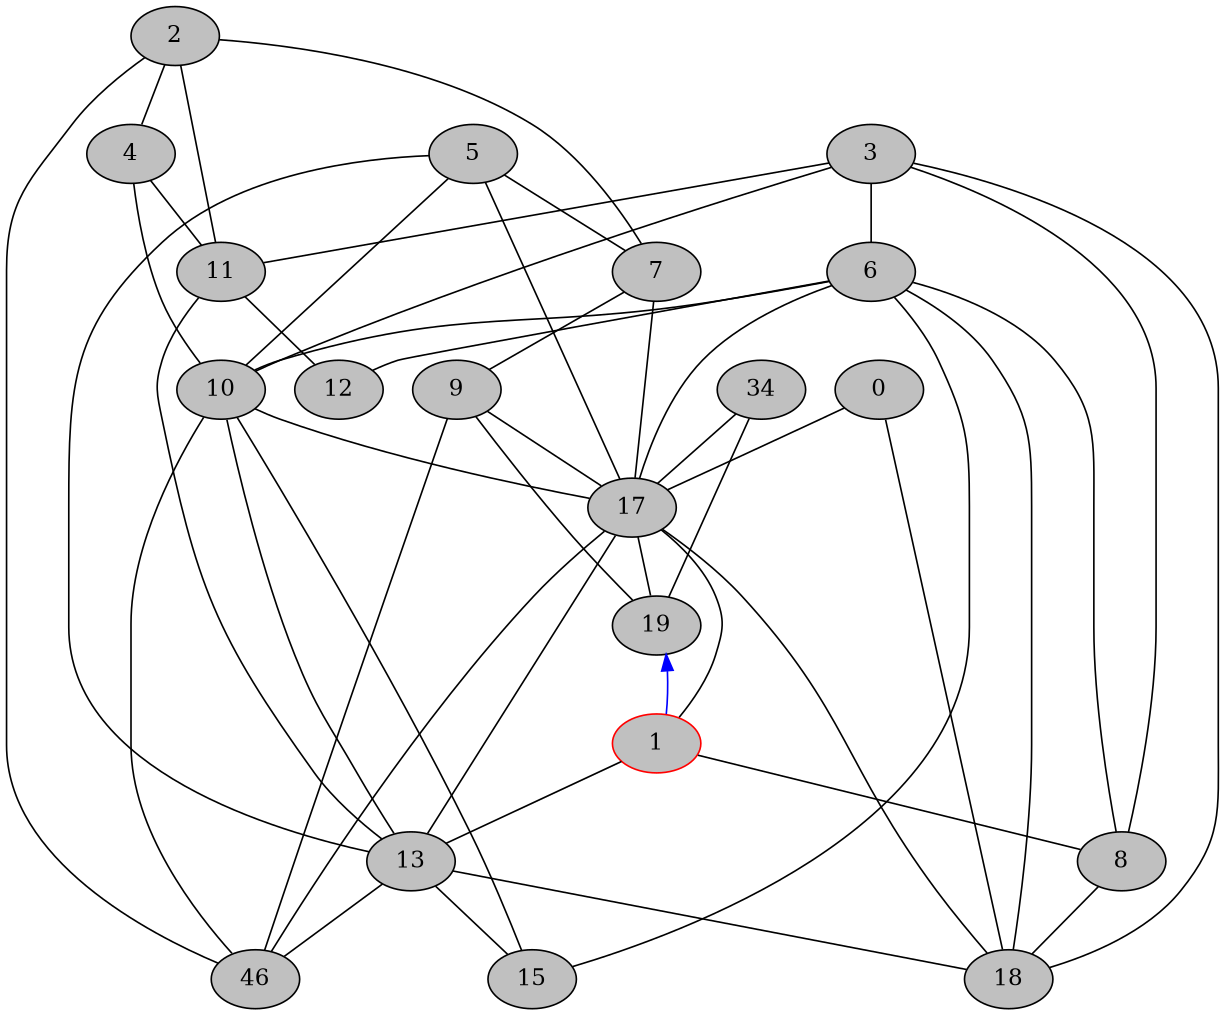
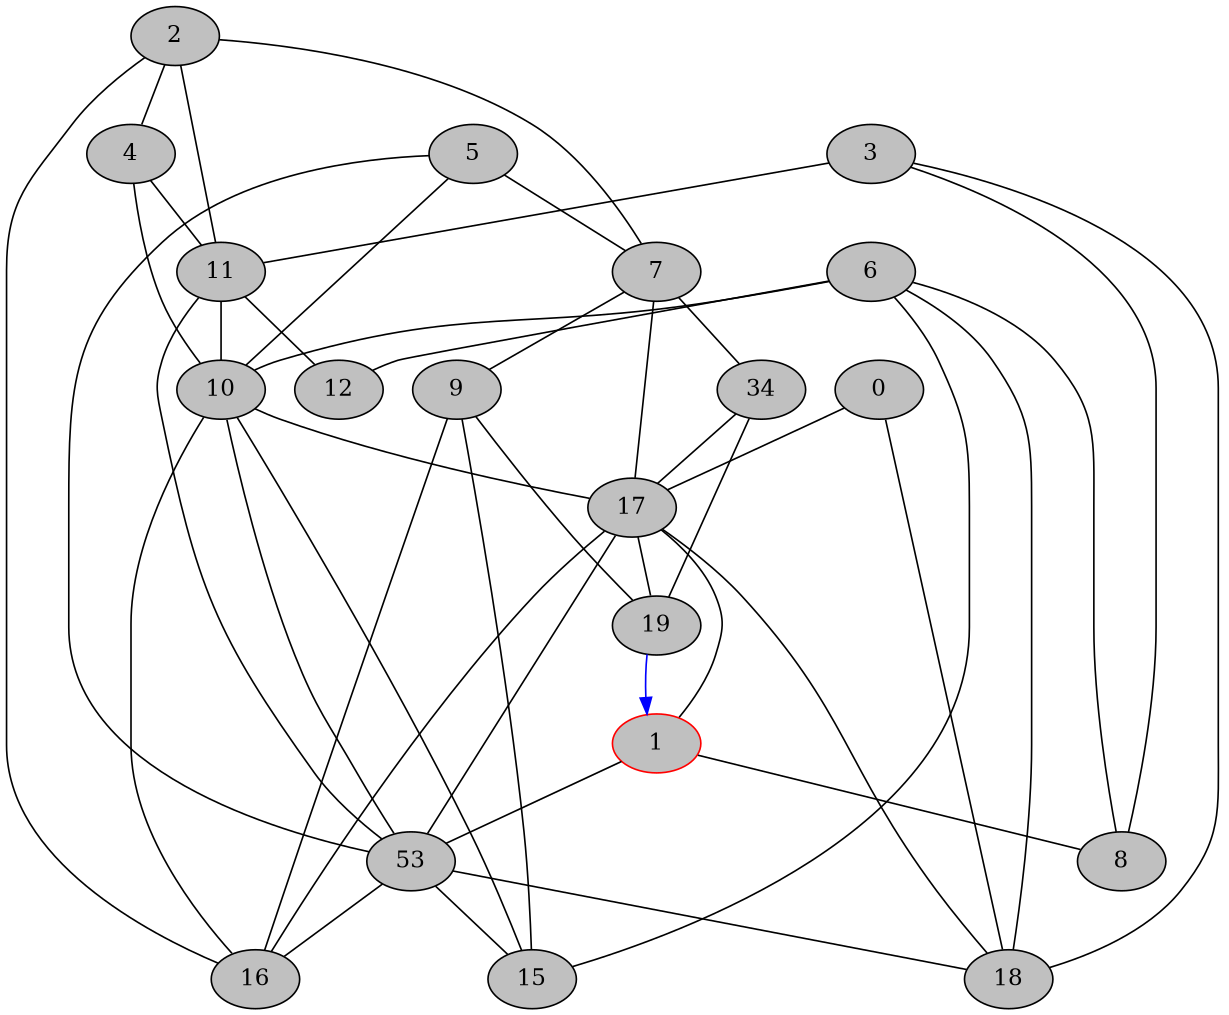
(871, 213) -> none
(541, 262) -> (221, 331)
none -> (709, 331)
(559, 346) -> none
(708, 355) -> none
(544, 449) -> (505, 683)
(668, 693) -> (646, 676)
(411, 861) -> (411, 861)
(1065, 920) -> none
(255, 979) -> (255, 979)
